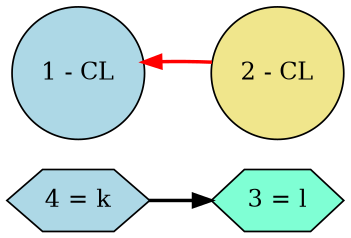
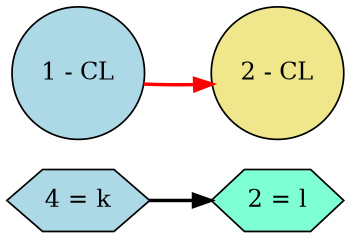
(186, 62) -> (169, 85)
(278, 200) -> (278, 200)
